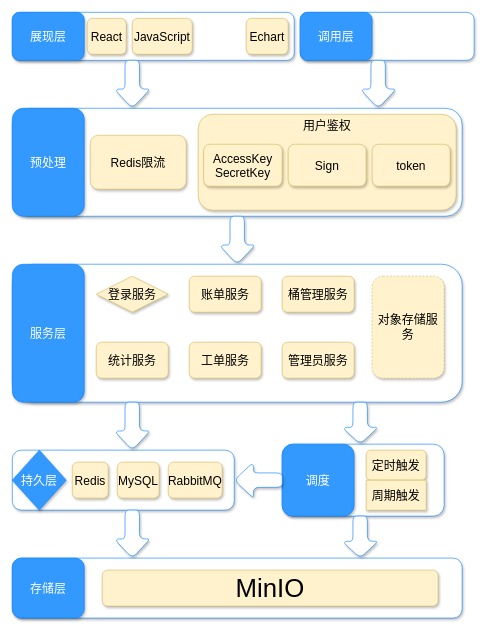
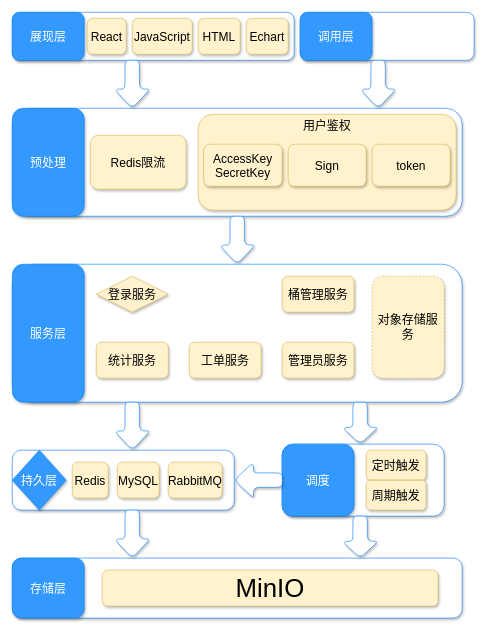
none -> (219, 36)
(225, 294) -> none
(396, 495) -> (396, 495)
